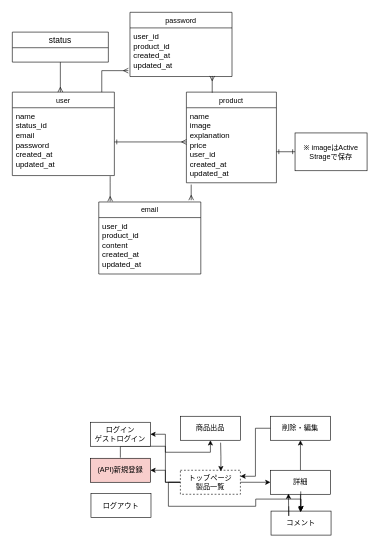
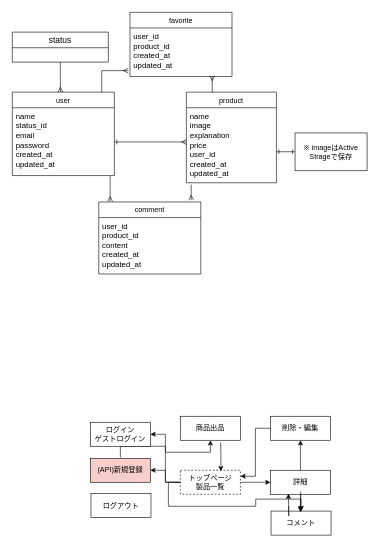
(181, 20) -> (181, 20)
(149, 210) -> (149, 210)
